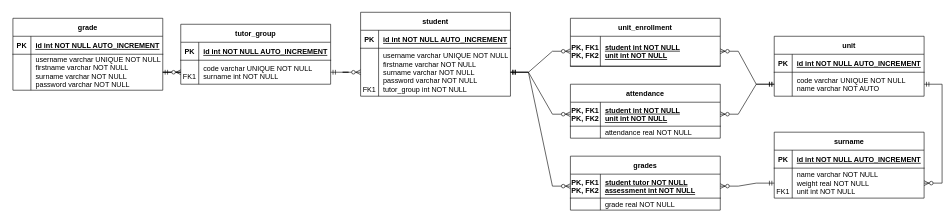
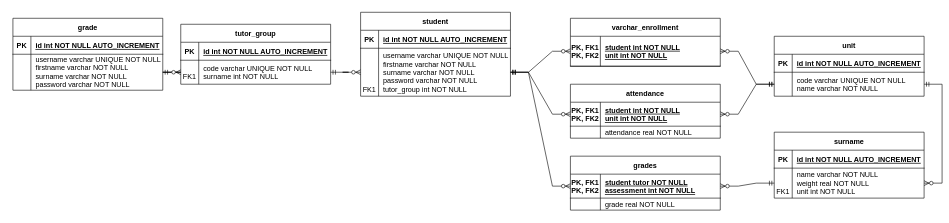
(645, 28) -> (645, 28)
(850, 80) -> (850, 80)
